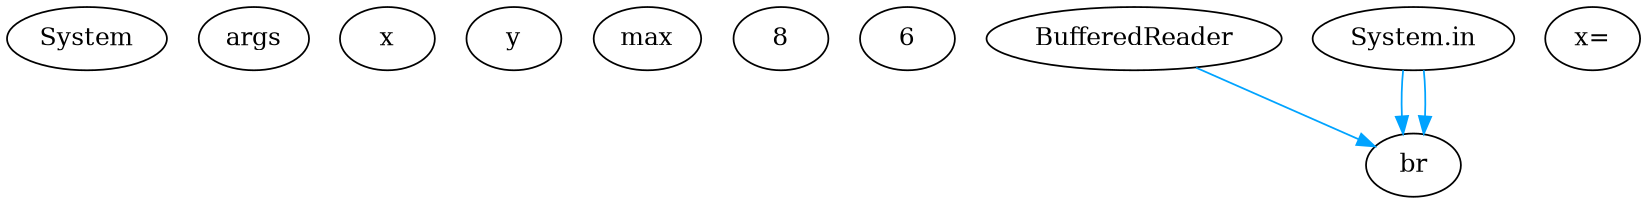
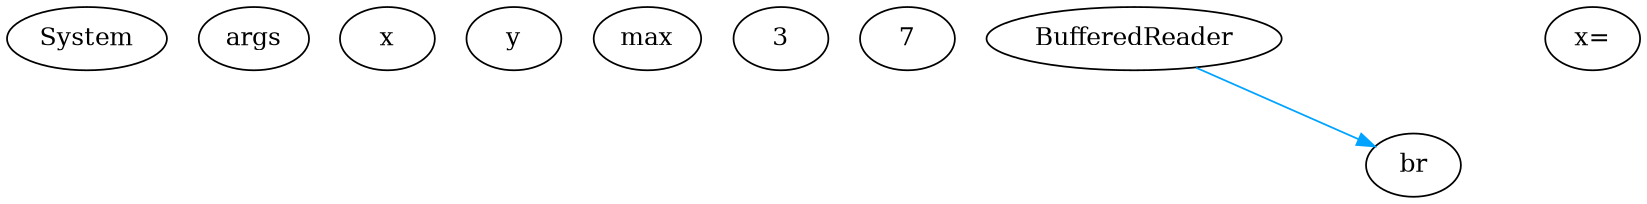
(781, 39) -> (781, 39)
(907, 39) -> (907, 39)
(1413, 39) -> none
